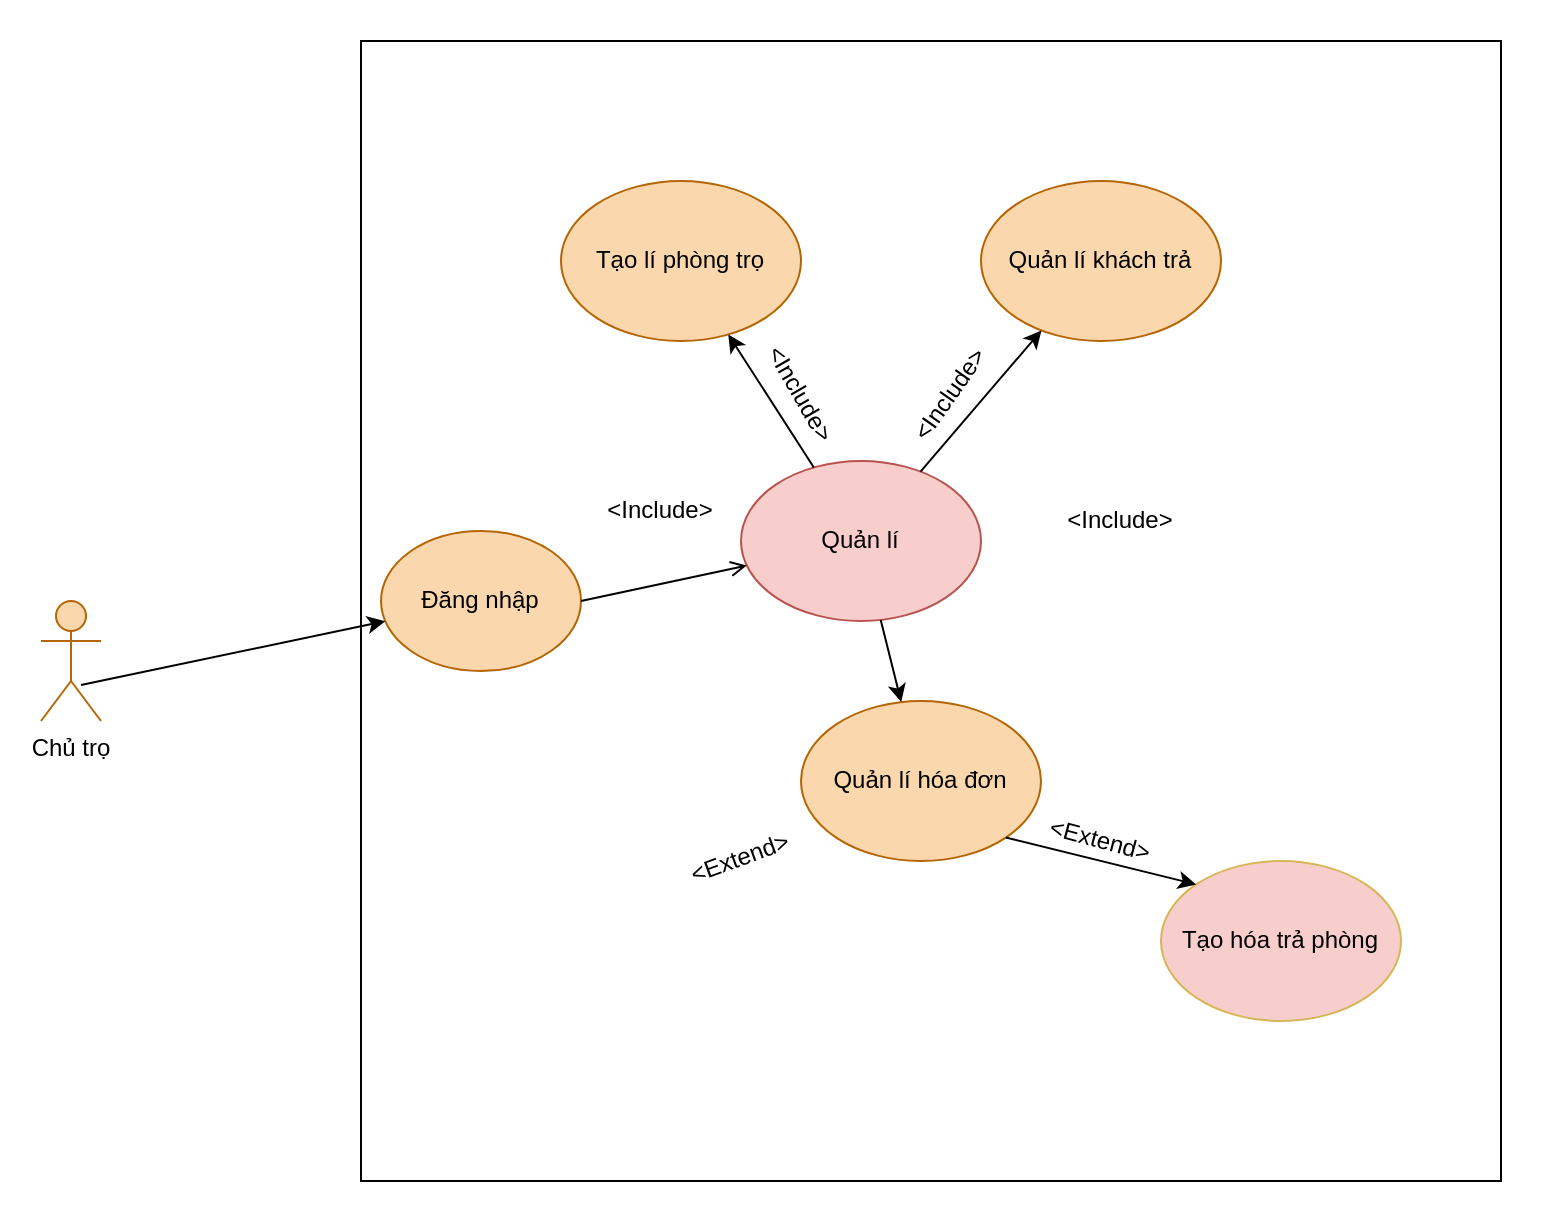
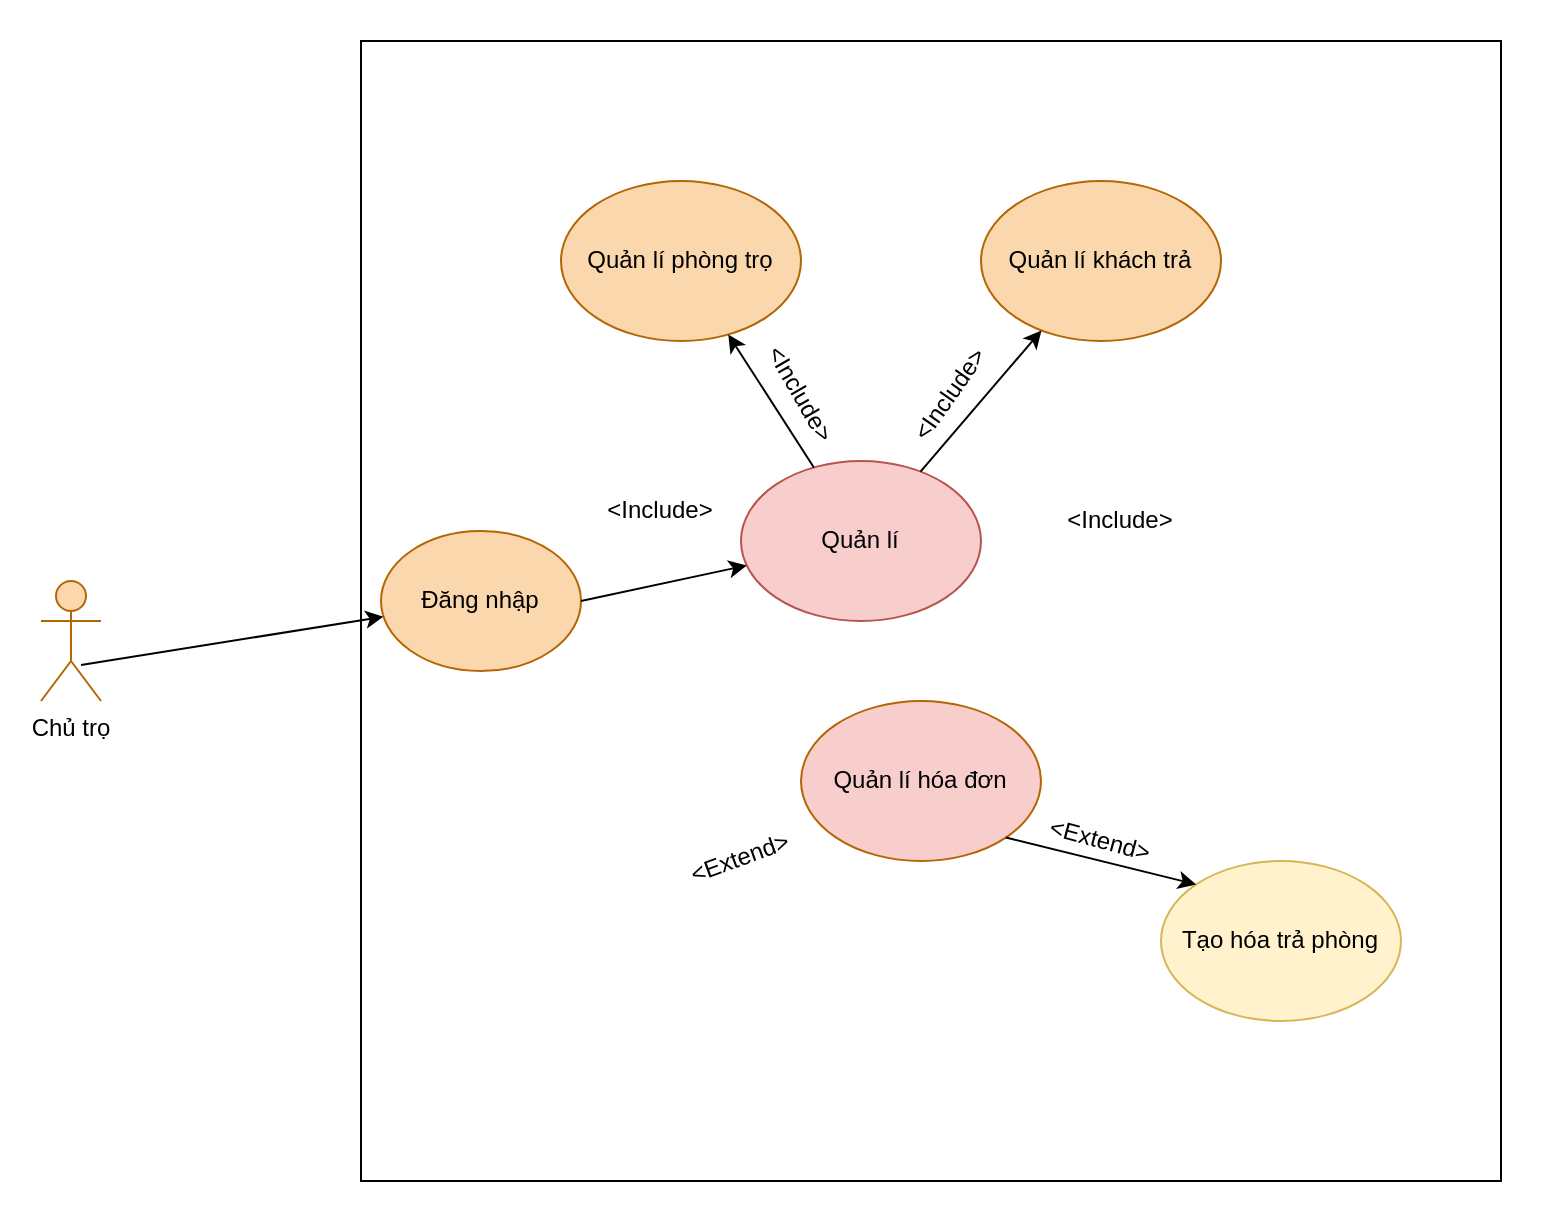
(681, 261) -> (681, 261)
(736, 568) -> (732, 569)
(889, 654) -> none
(71, 661) -> (71, 641)
(921, 781) -> (921, 781)
(1281, 941) -> (1281, 941)
